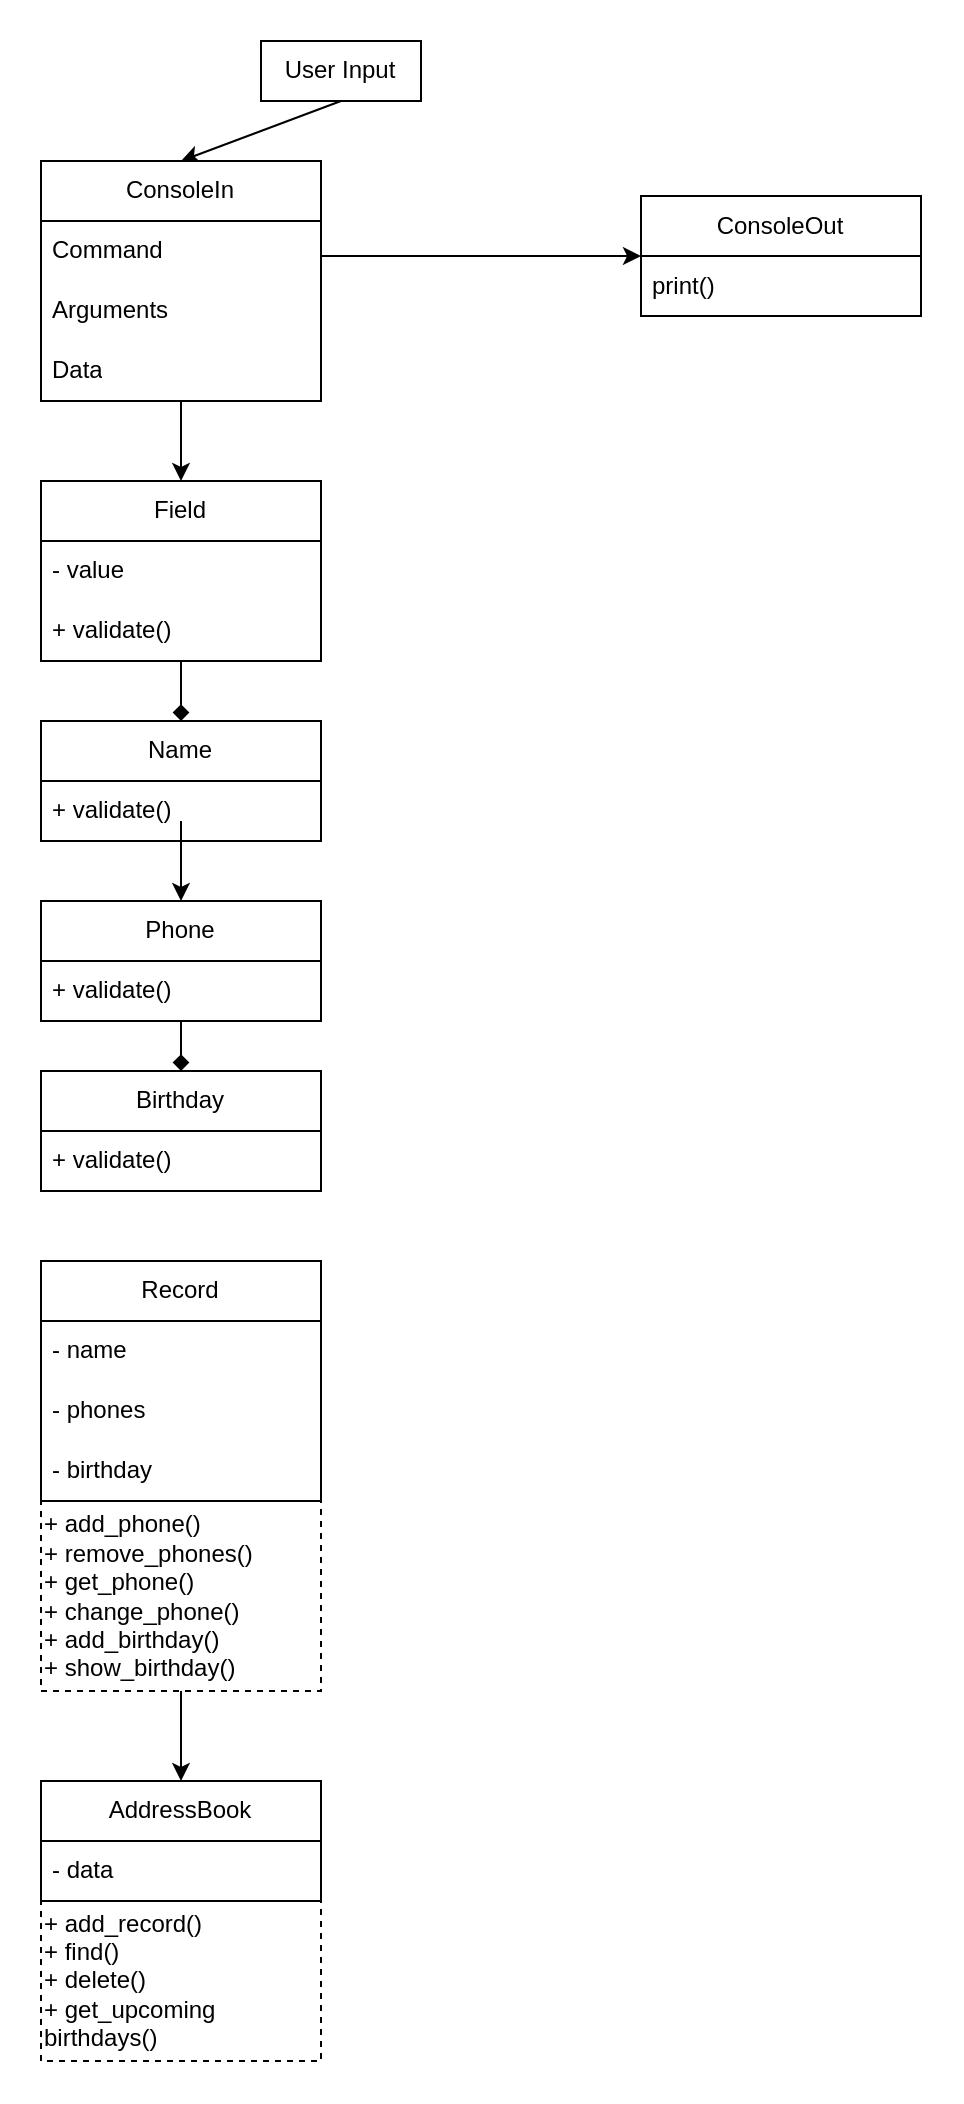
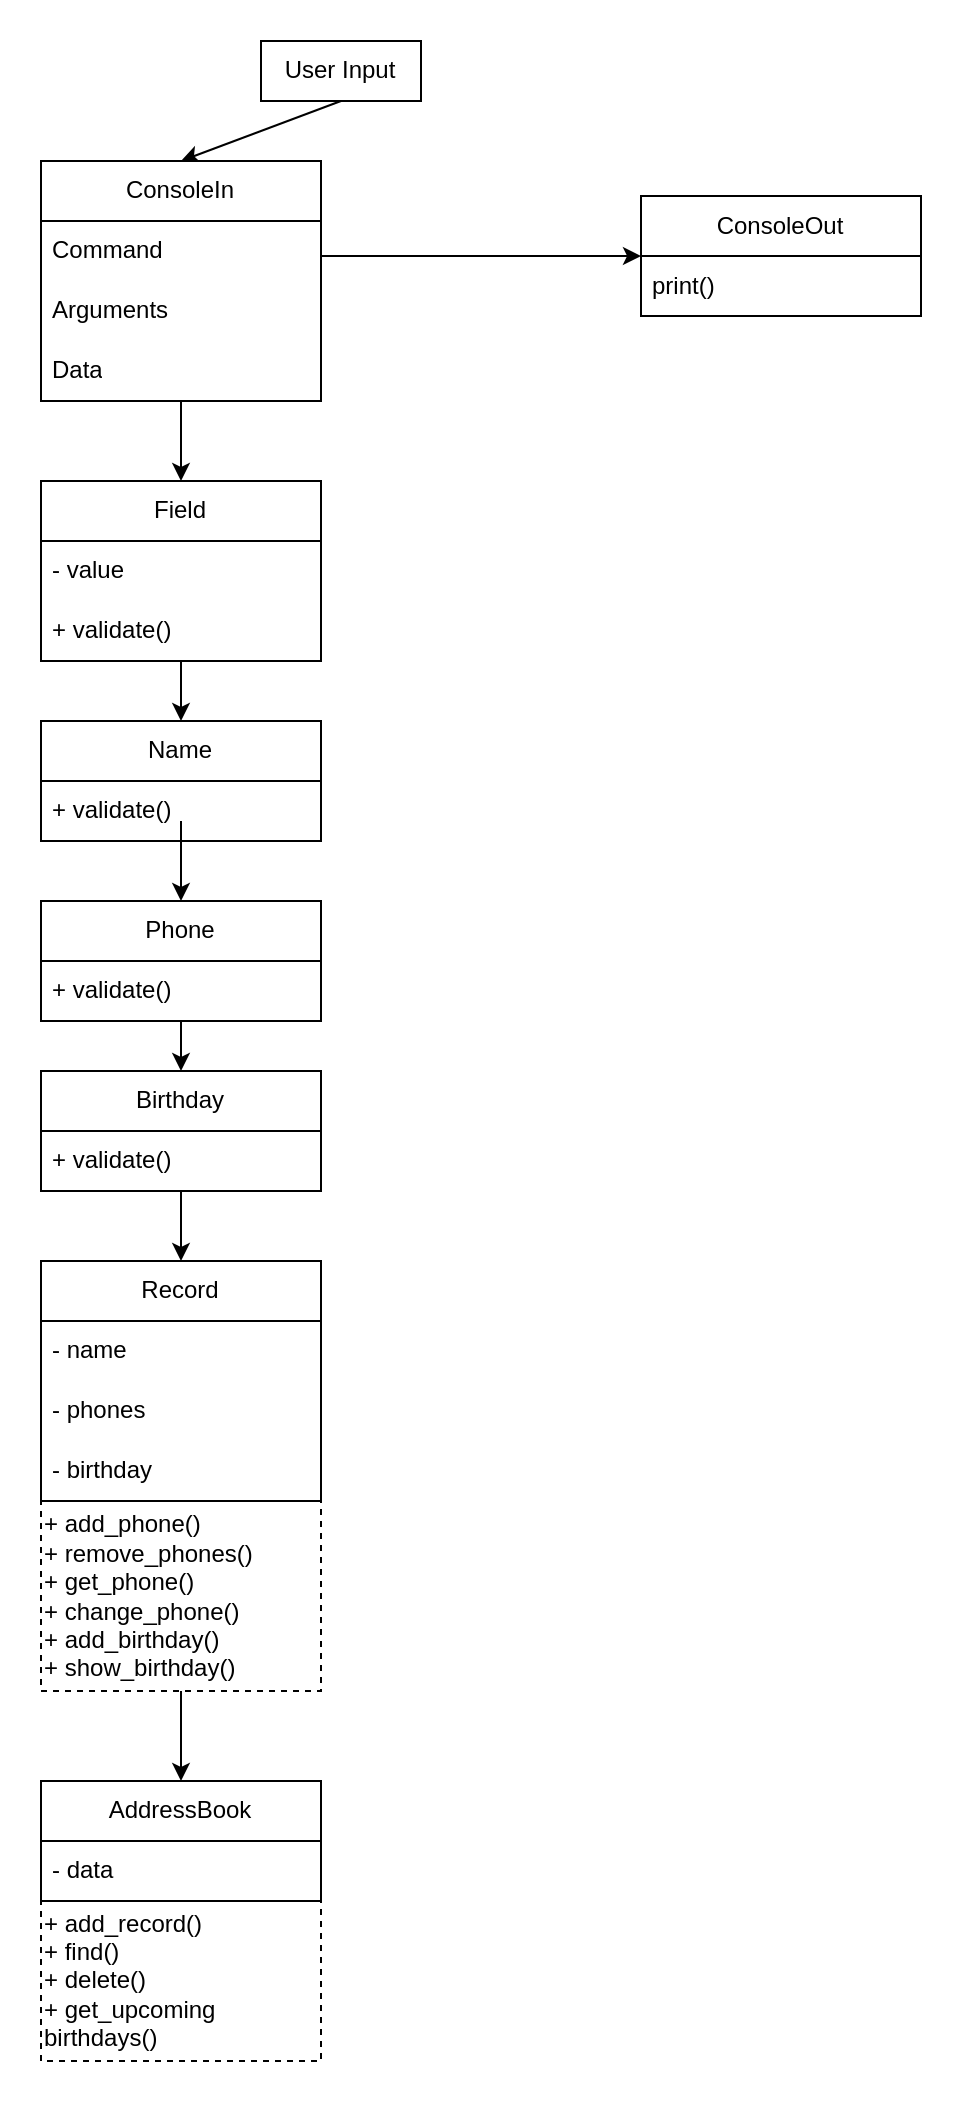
(181, 705) -> (181, 706)
(181, 1055) -> (181, 1056)
none -> (181, 1221)
